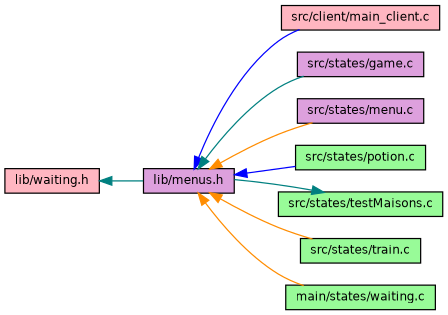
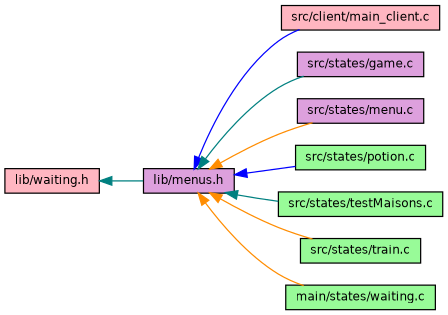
(273, 184) -> (258, 198)
